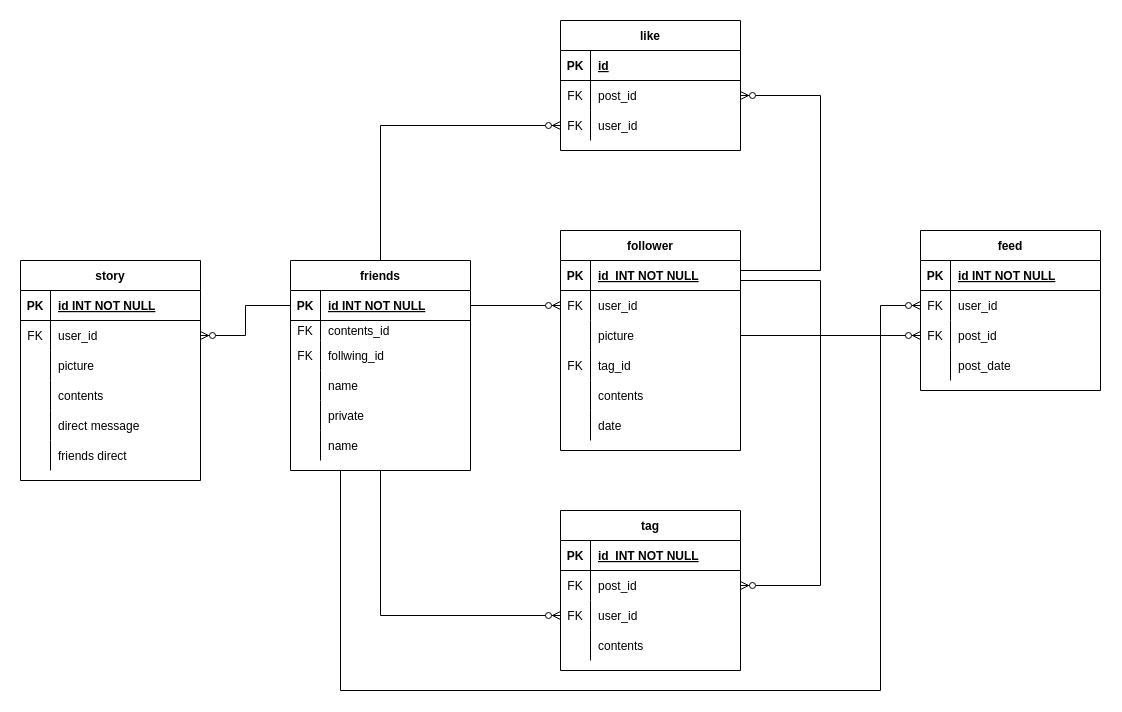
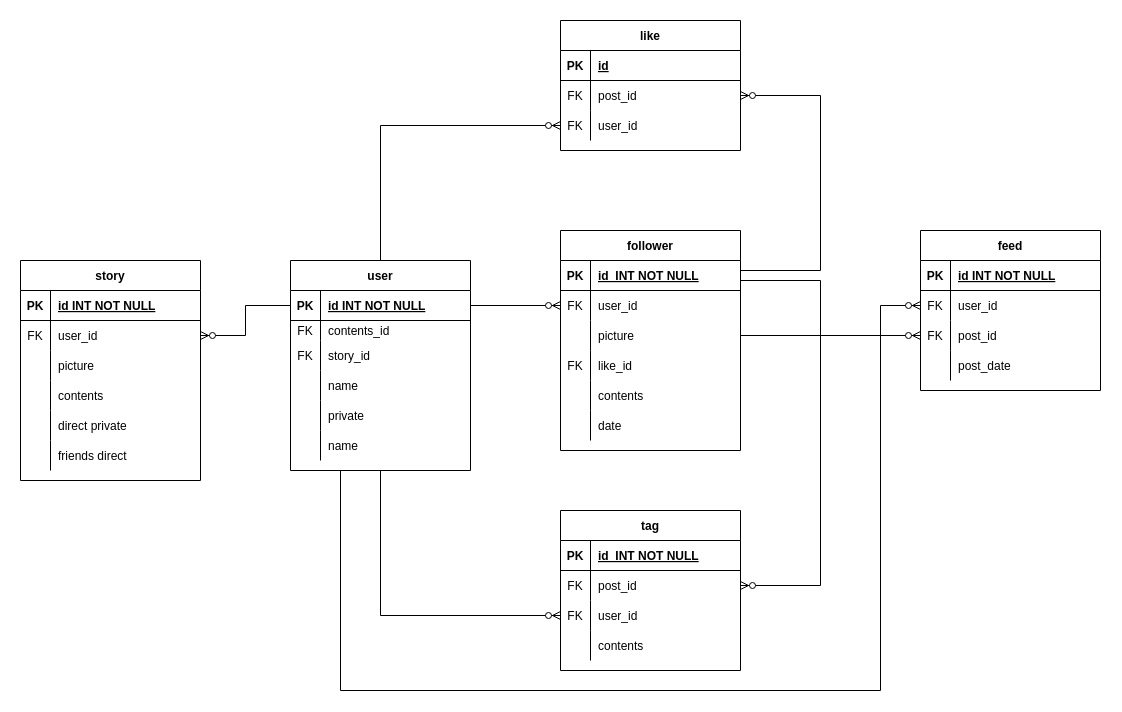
(380, 276) -> (380, 276)
(359, 356) -> (353, 356)
(617, 366) -> (617, 366)
(102, 426) -> (100, 426)
